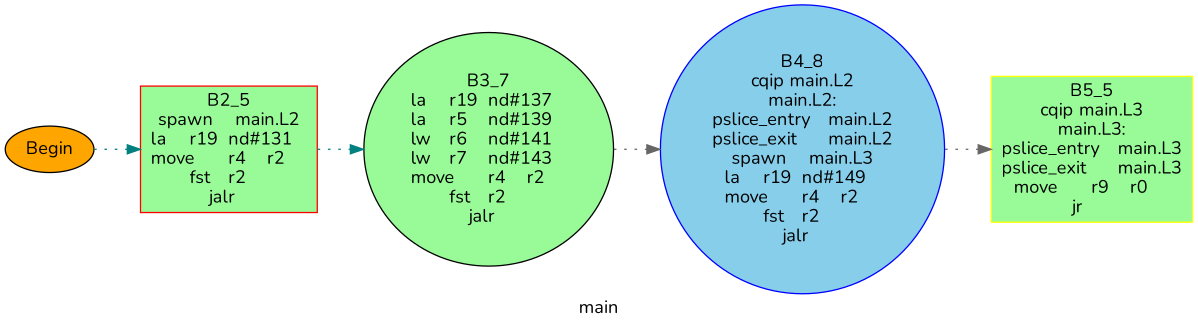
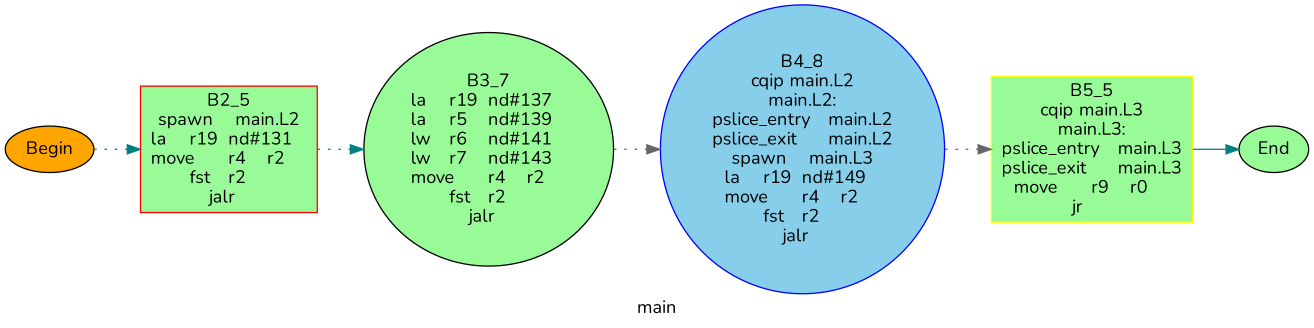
none -> (1274, 149)
